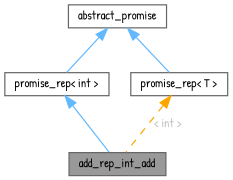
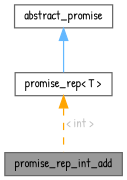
(57, 84) -> none
(117, 164) -> (64, 164)
